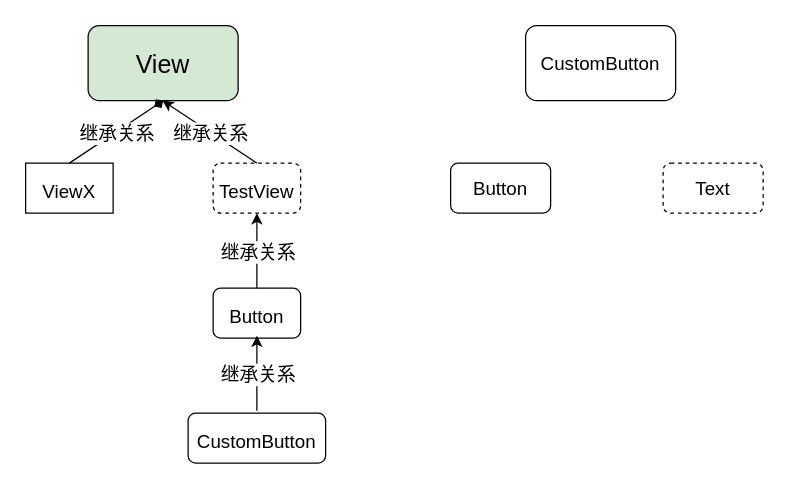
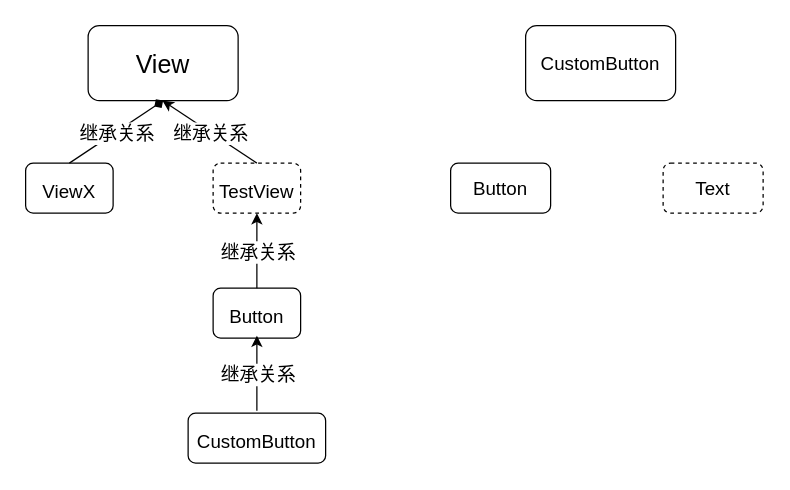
(163, 63) -> (163, 63)
(69, 188) -> (69, 188)
